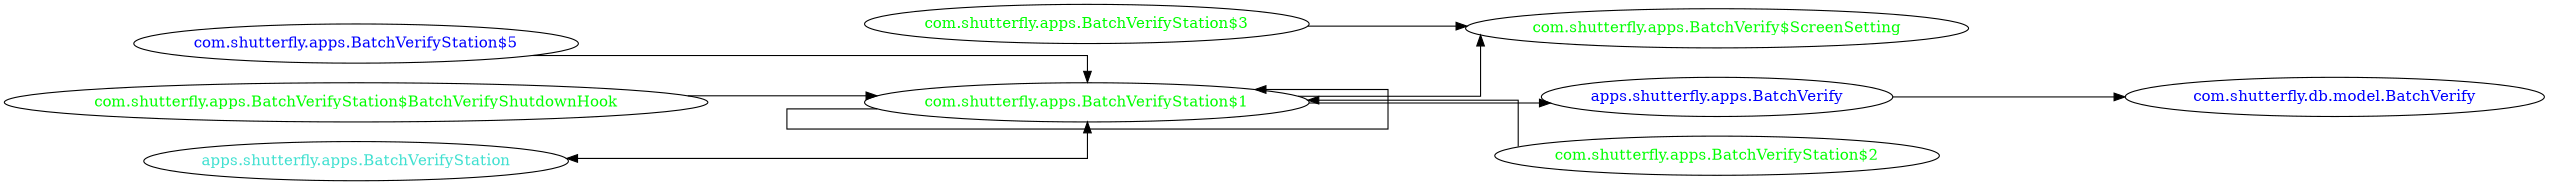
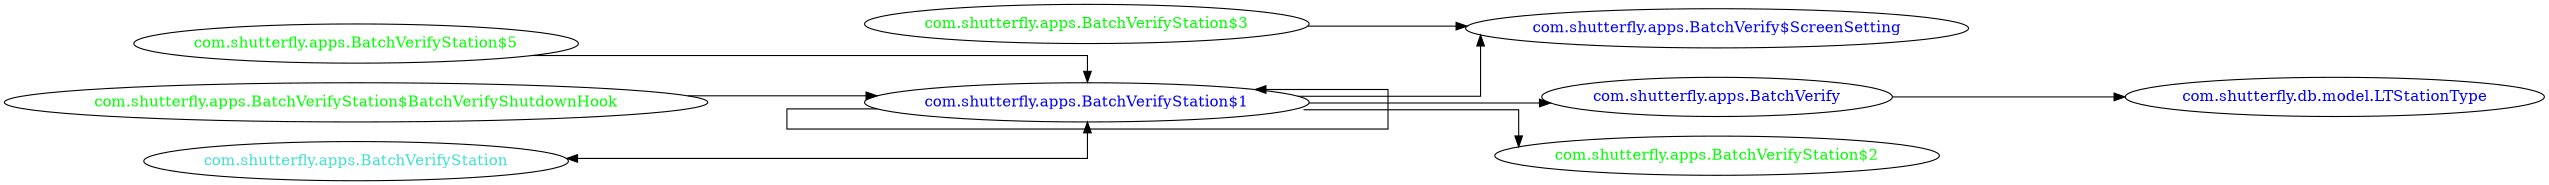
(1717, 28) -> (1717, 28)
(356, 44) -> (356, 44)
(1717, 97) -> (1717, 97)
(2335, 97) -> (2335, 97)
(1442, 100) -> (1424, 110)
(1087, 102) -> (1087, 102)
(356, 161) -> (356, 161)
